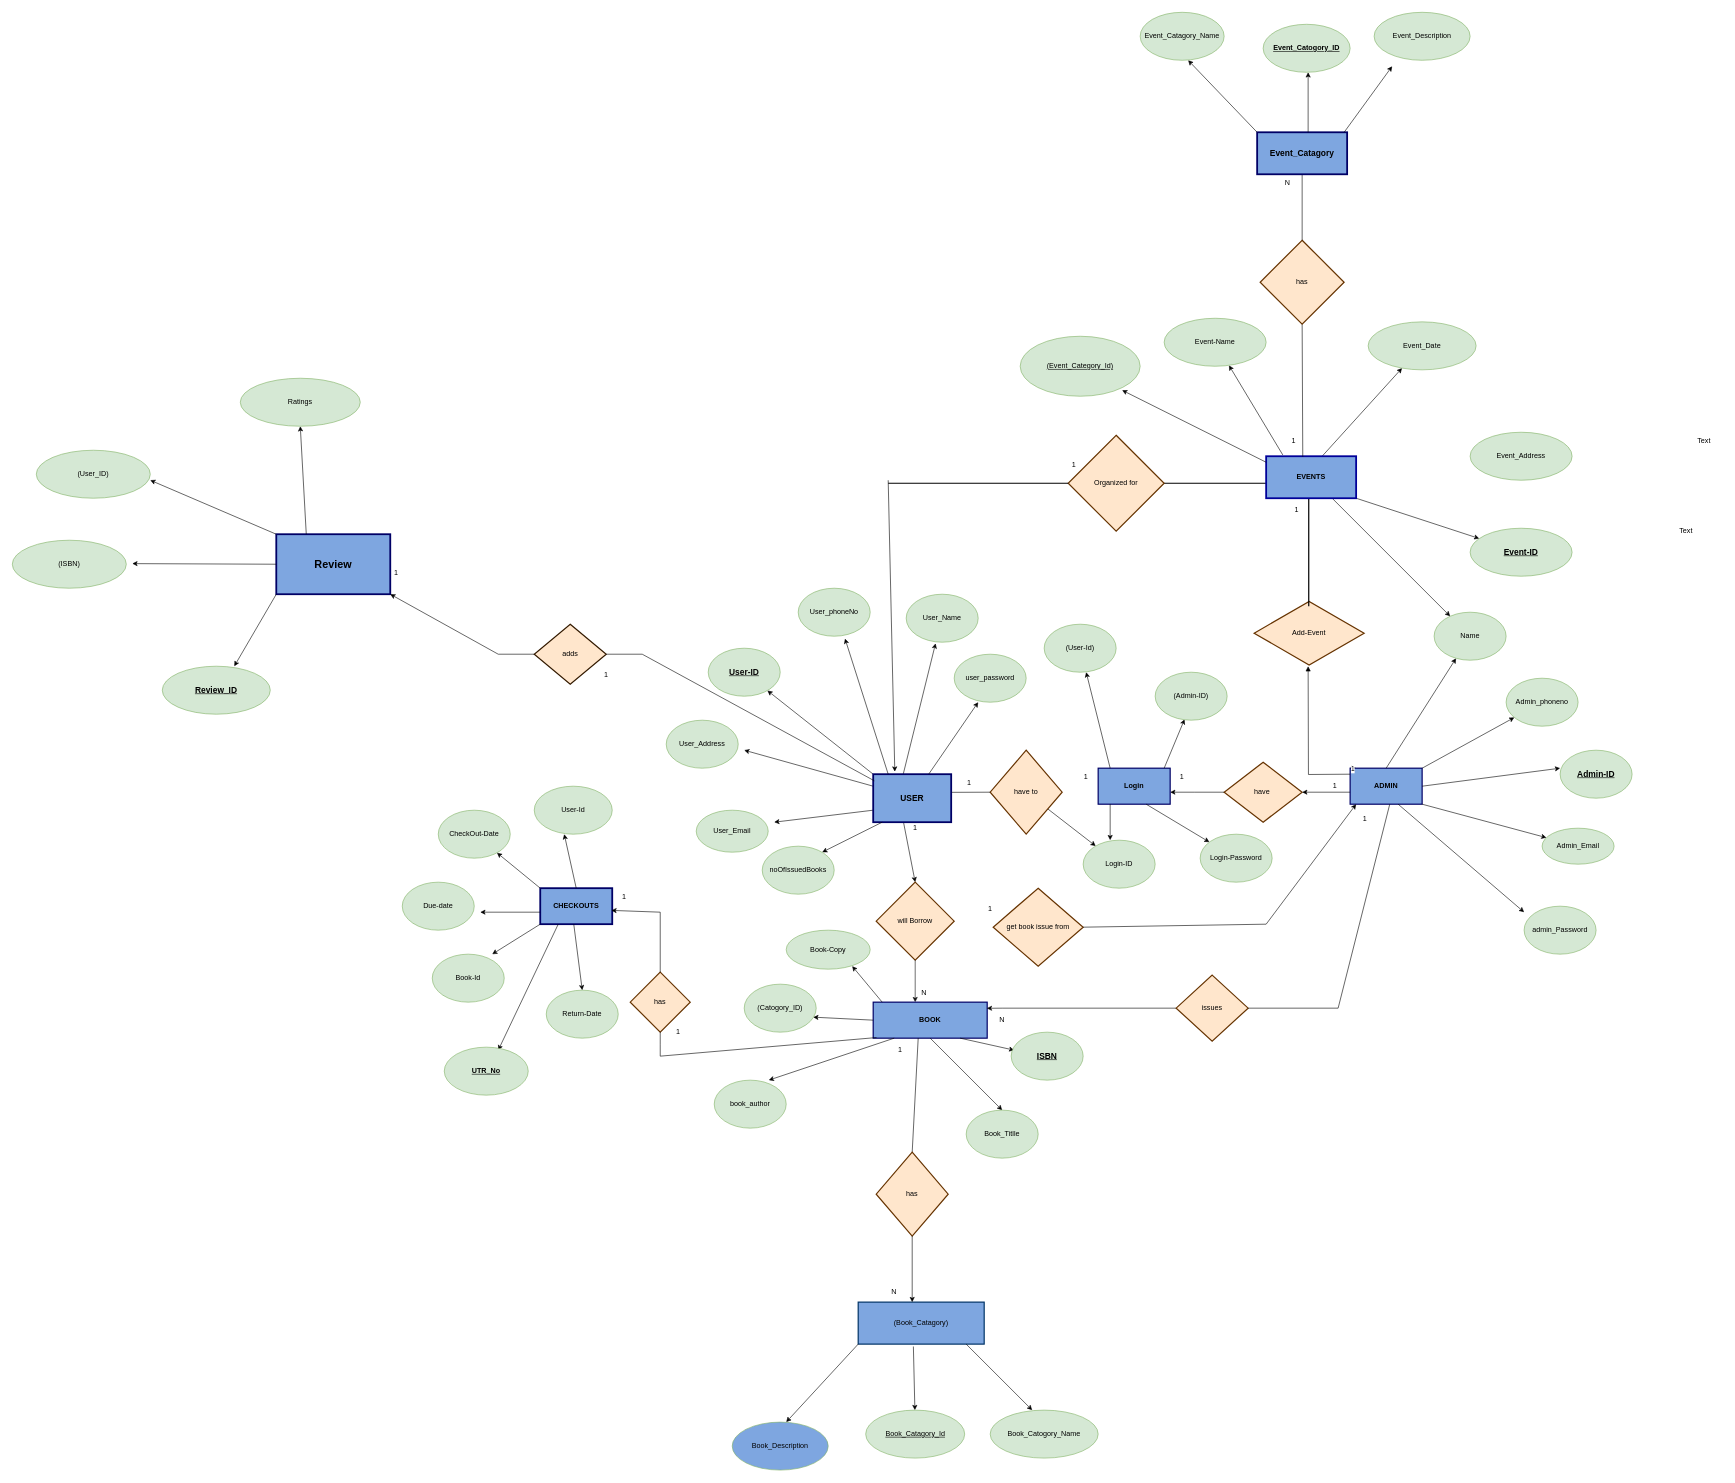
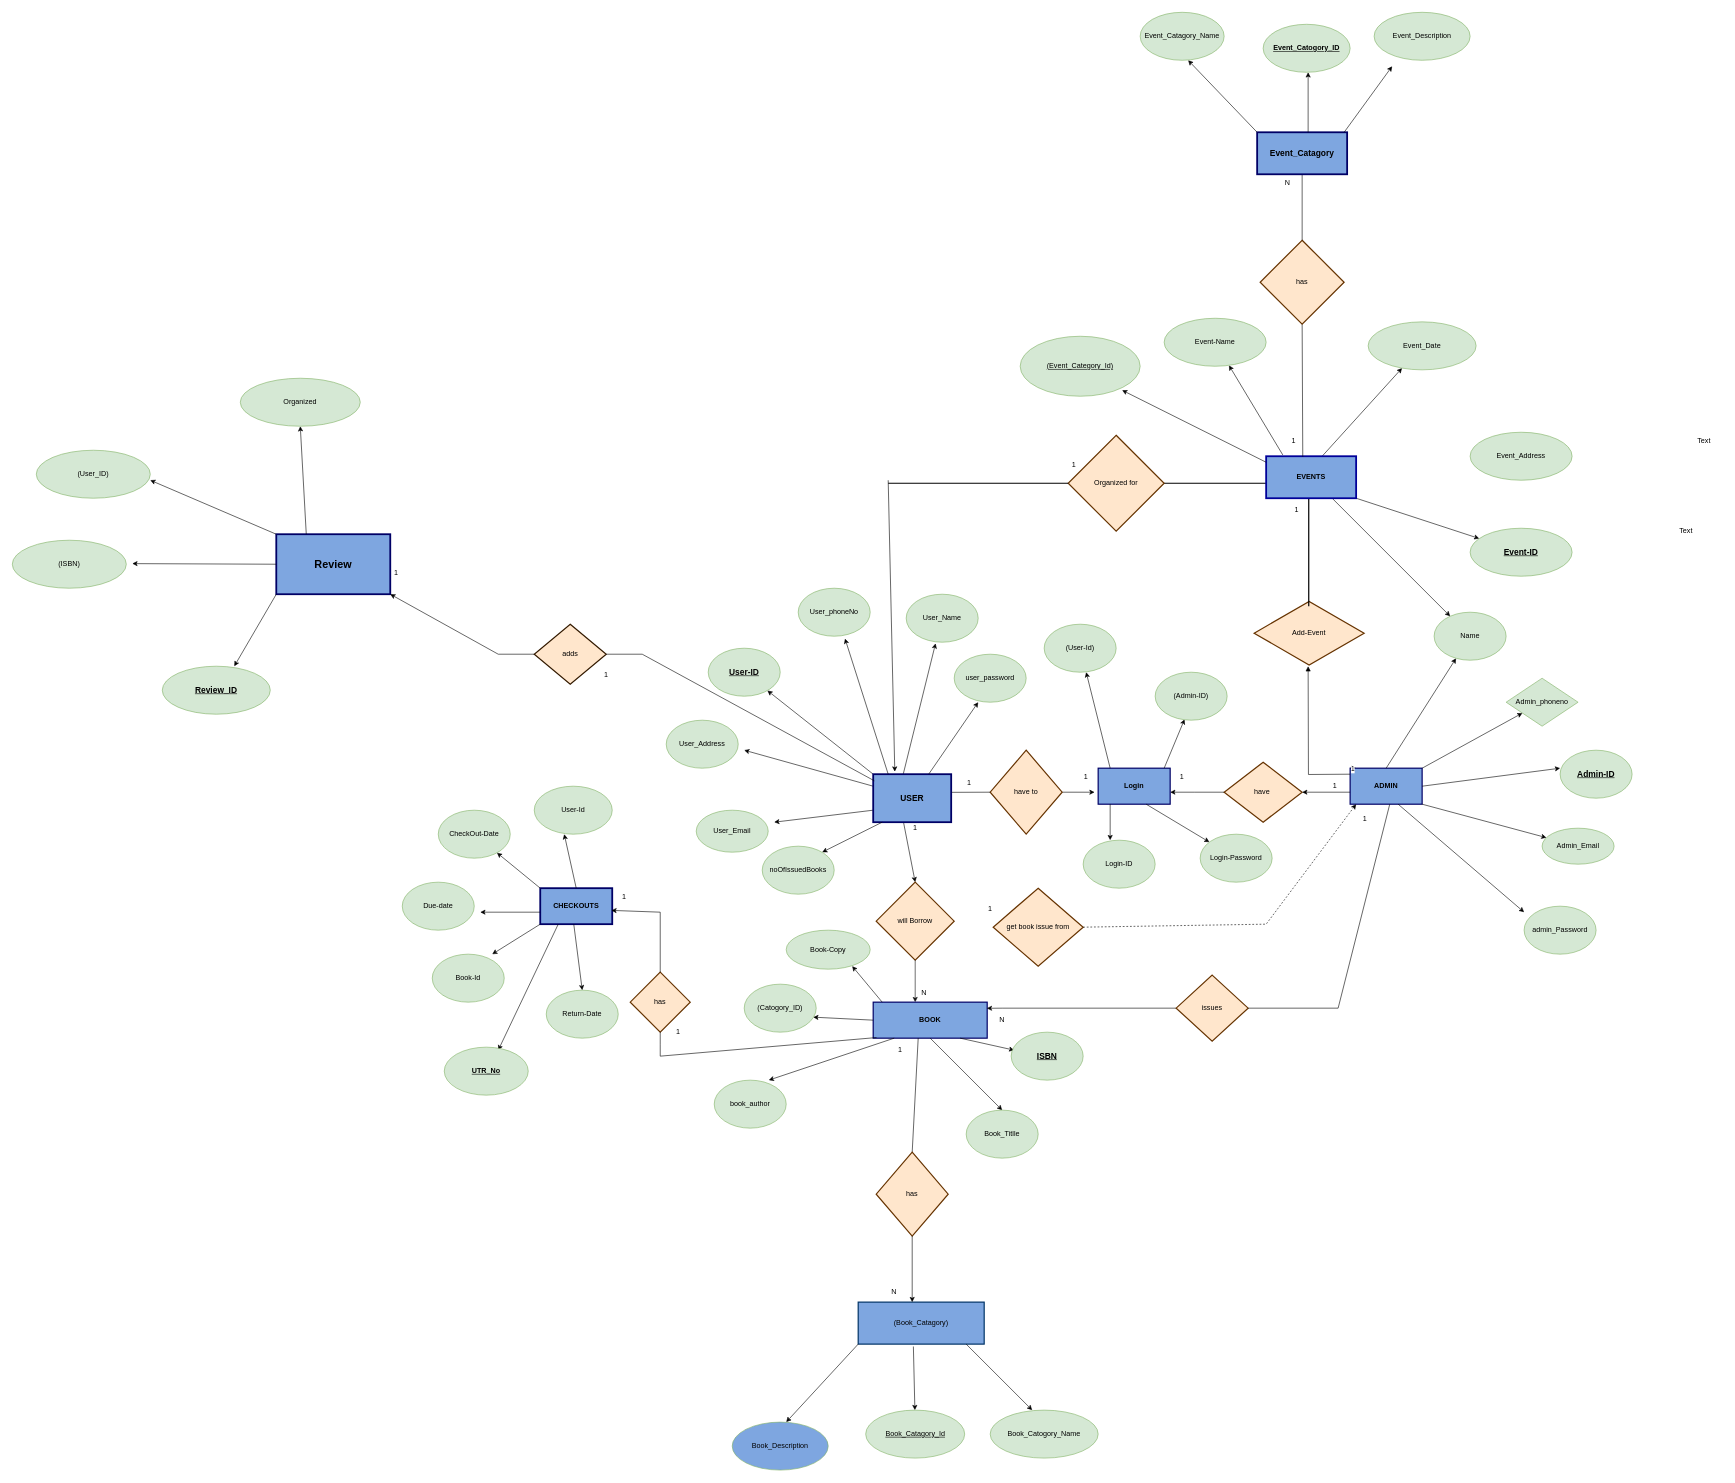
(300, 402) -> (300, 402)
(1542, 702) -> (1542, 702)
(1071, 827) -> (1089, 792)
(1247, 925) -> (1247, 925)
